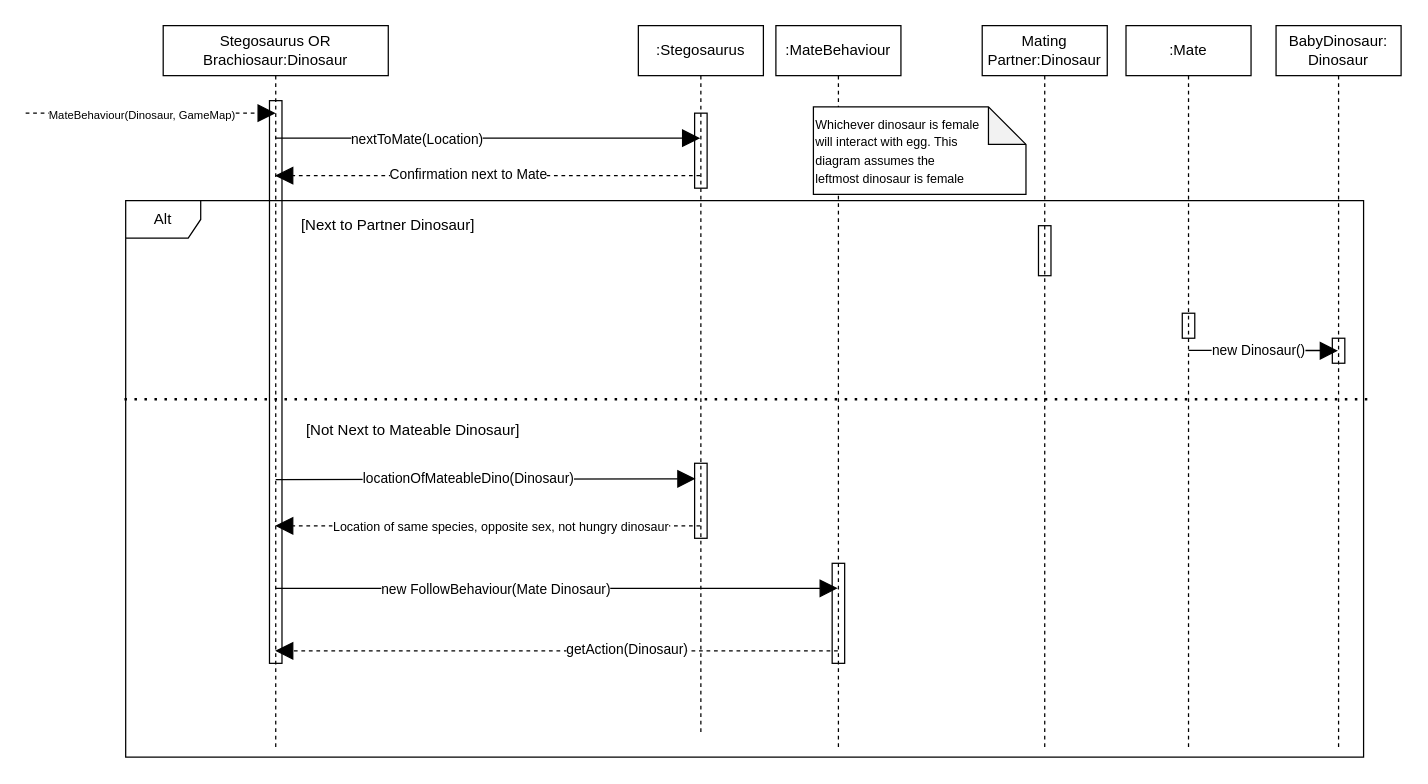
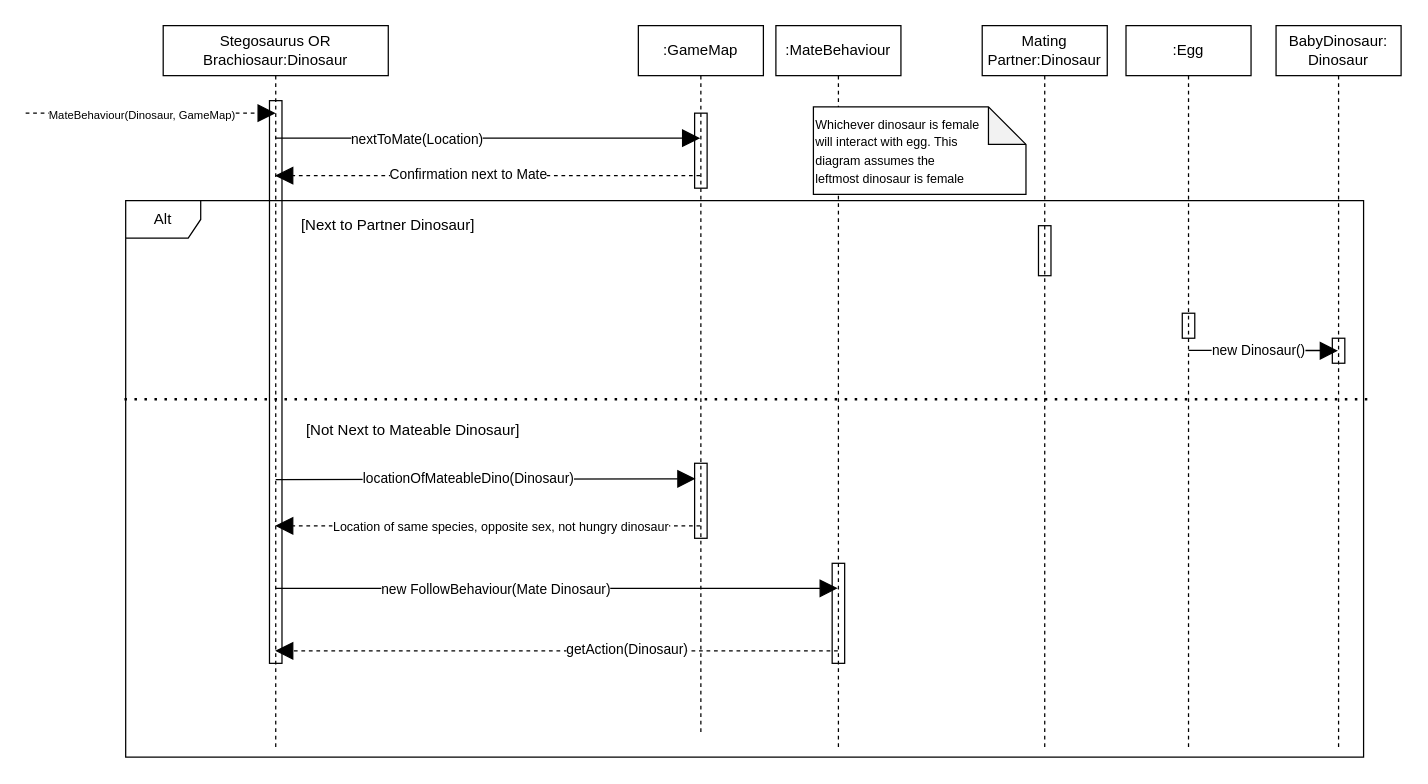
(701, 51) -> (701, 51)
(1188, 51) -> (1188, 51)
